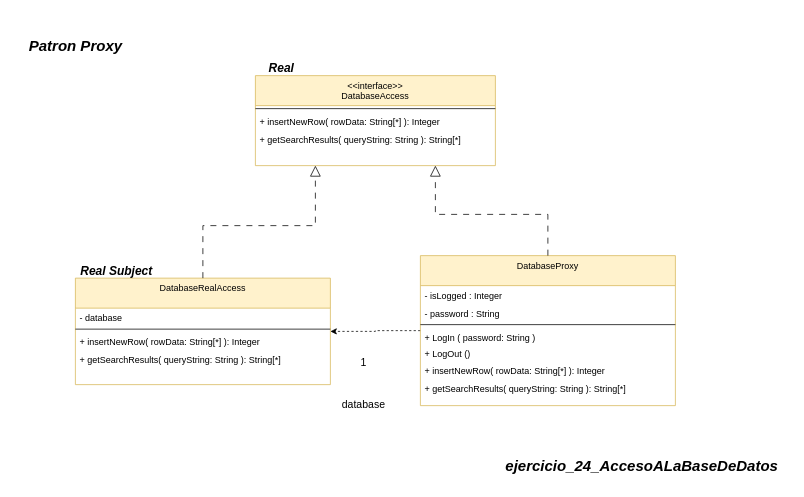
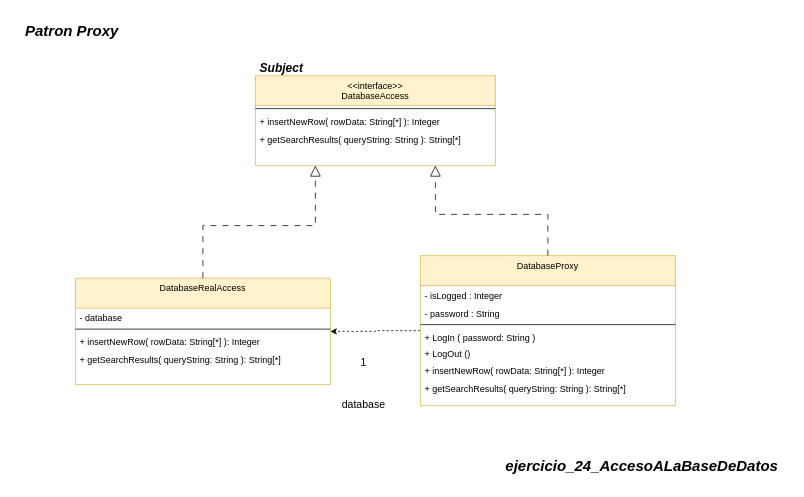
(75, 45) -> (72, 30)
(282, 68) -> (282, 68)
(117, 270) -> none
